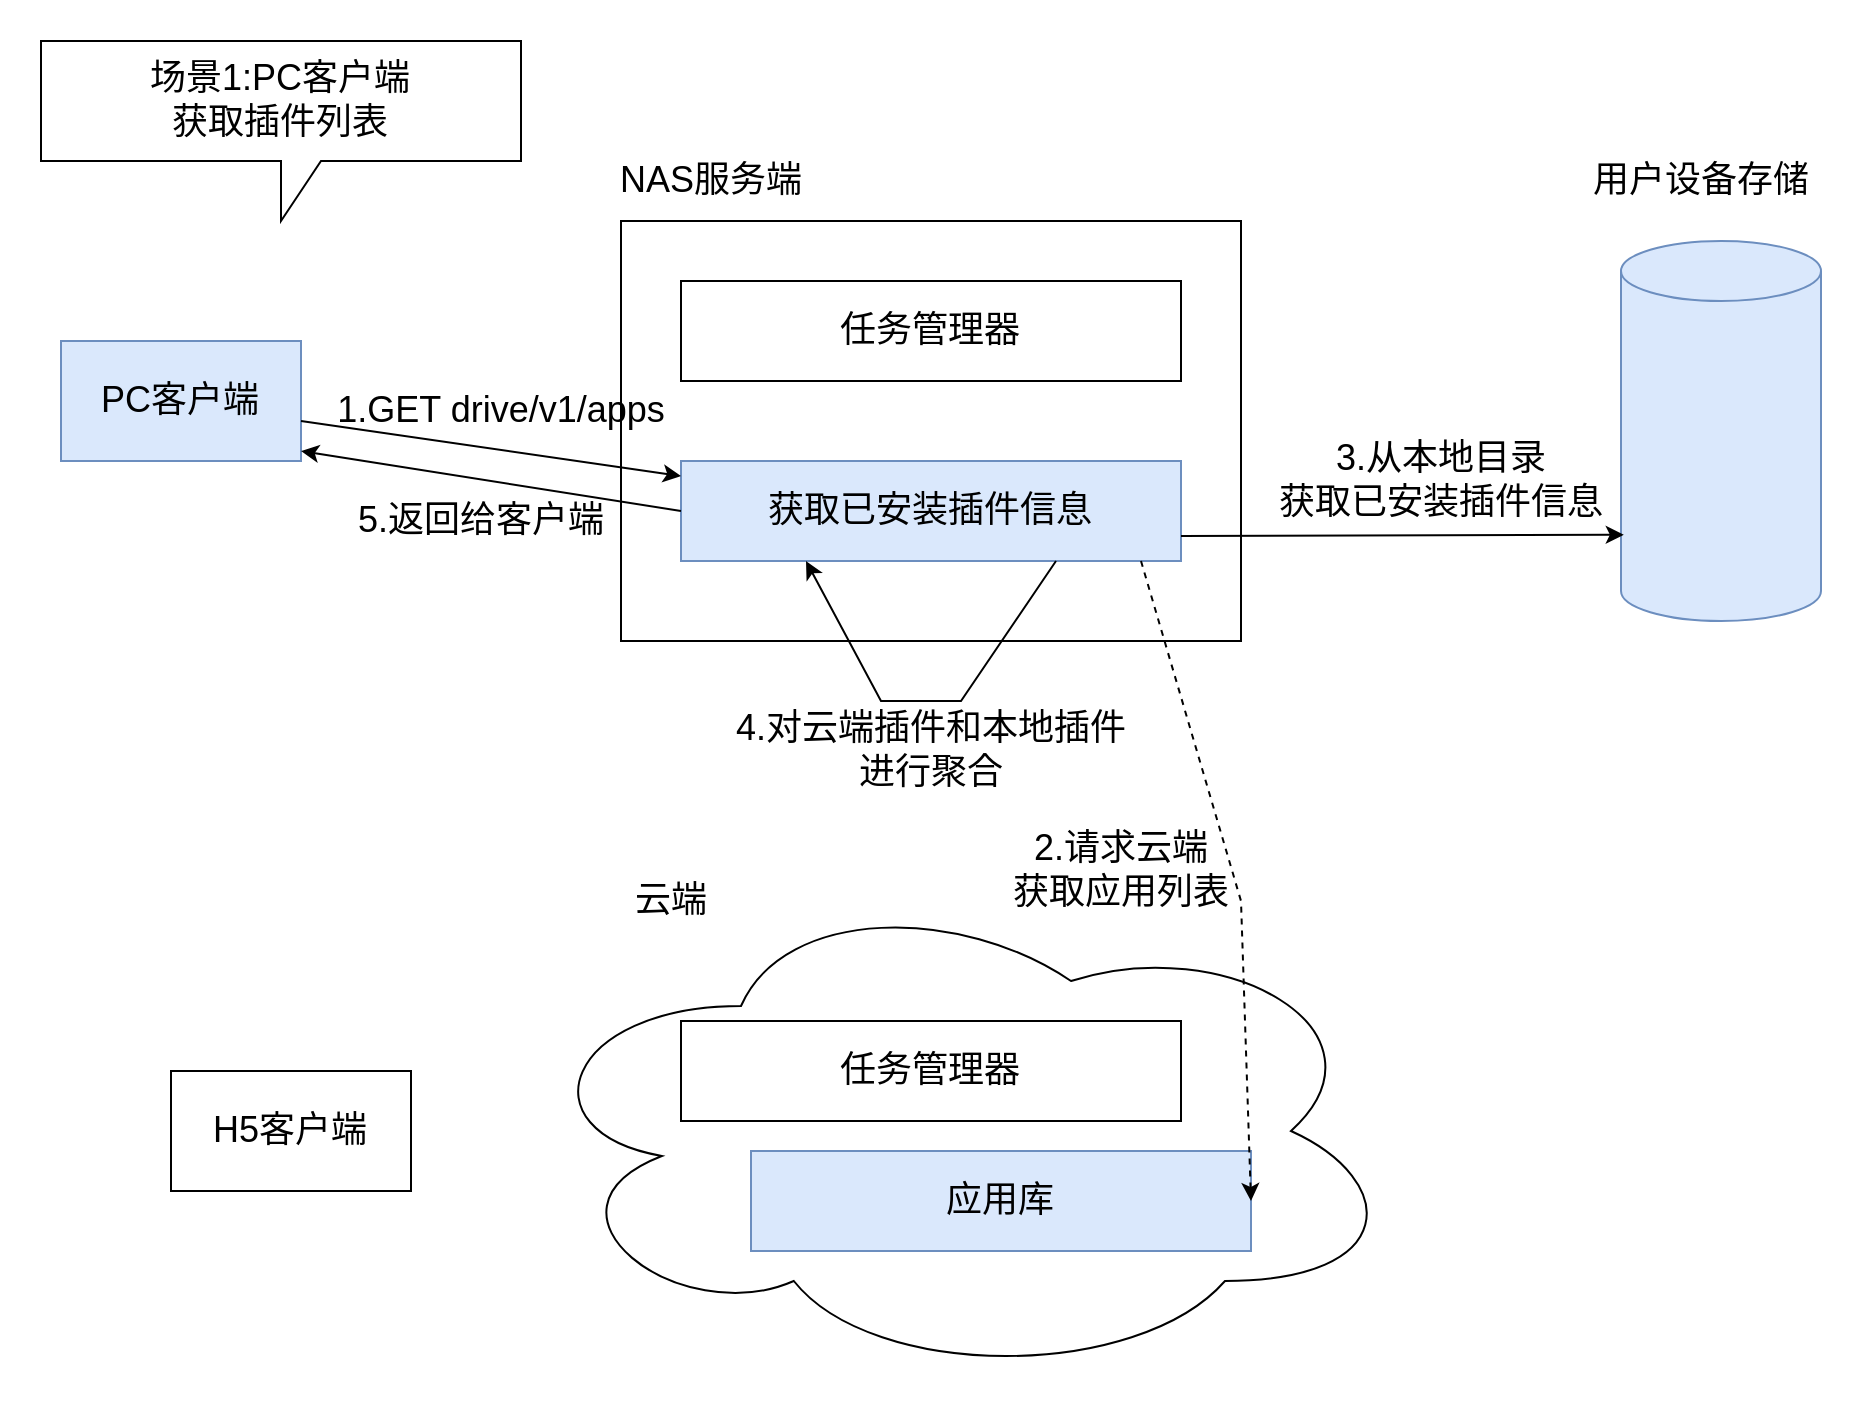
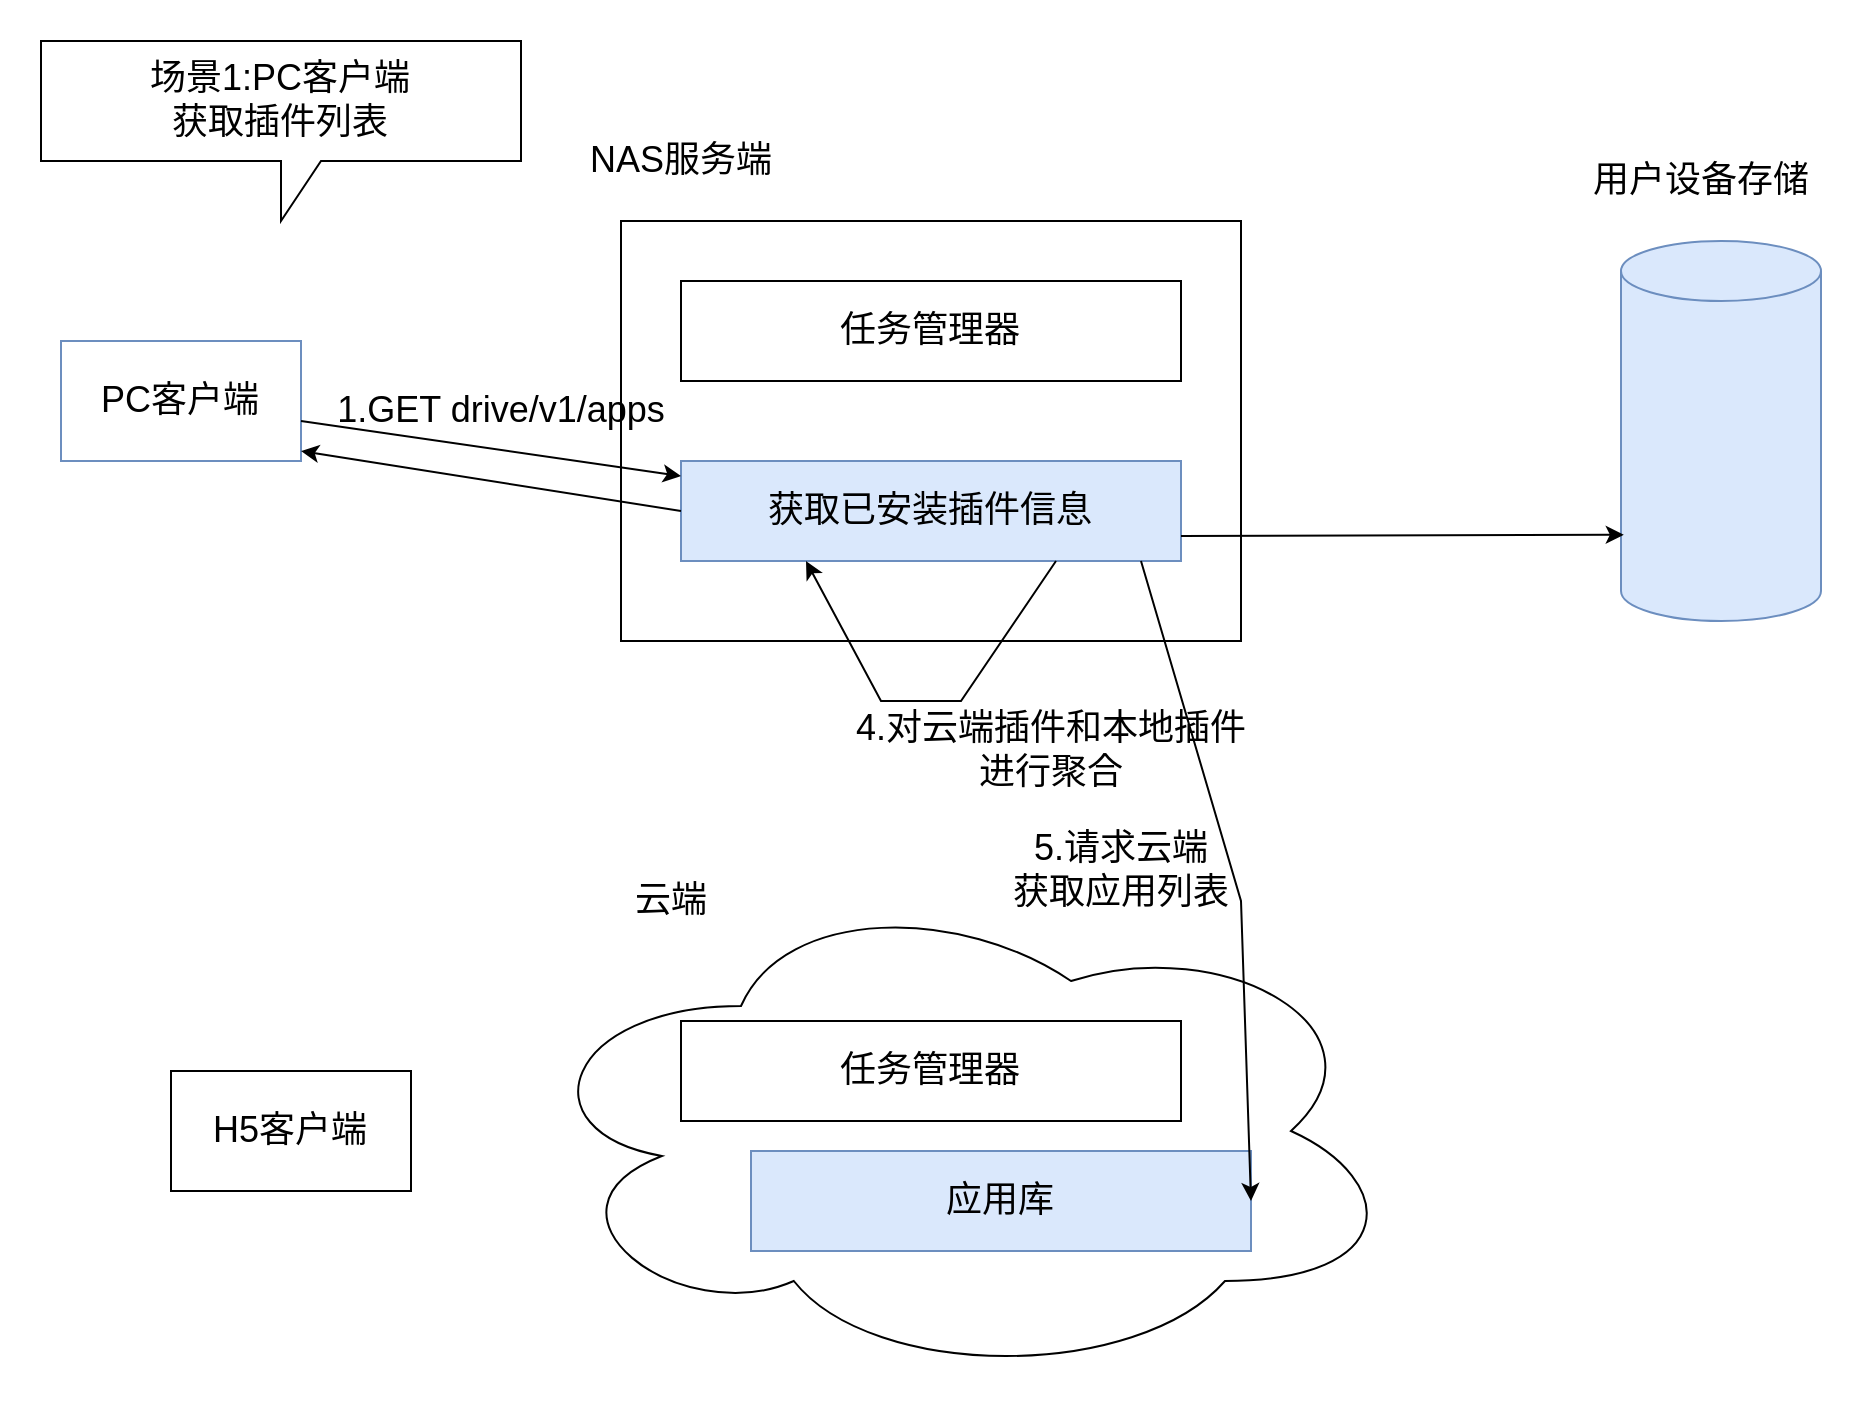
(711, 181) -> (681, 161)
(181, 401) -> (181, 401)
(1441, 481) -> none
(481, 521) -> none
(931, 751) -> (1051, 751)
(1231, 868) -> (1231, 868)
(1122, 871) -> (1122, 871)
